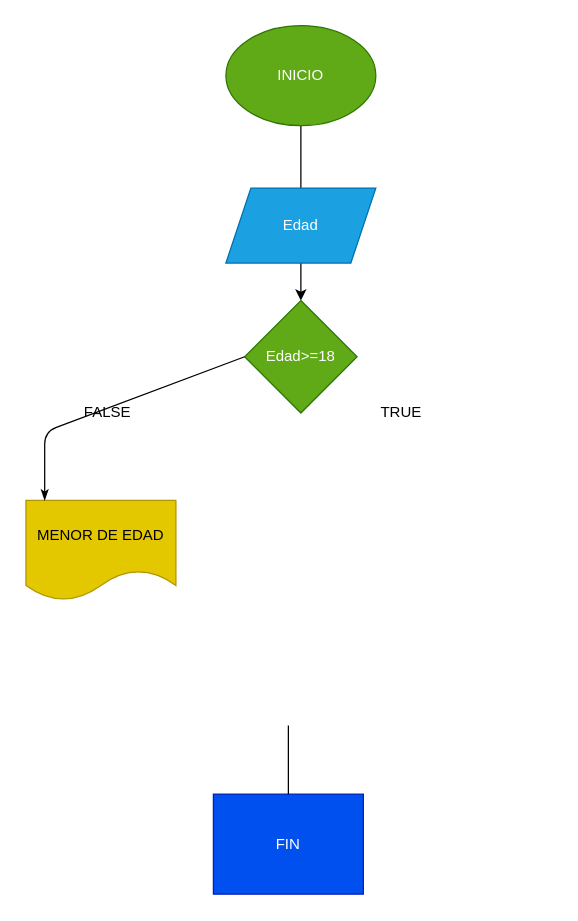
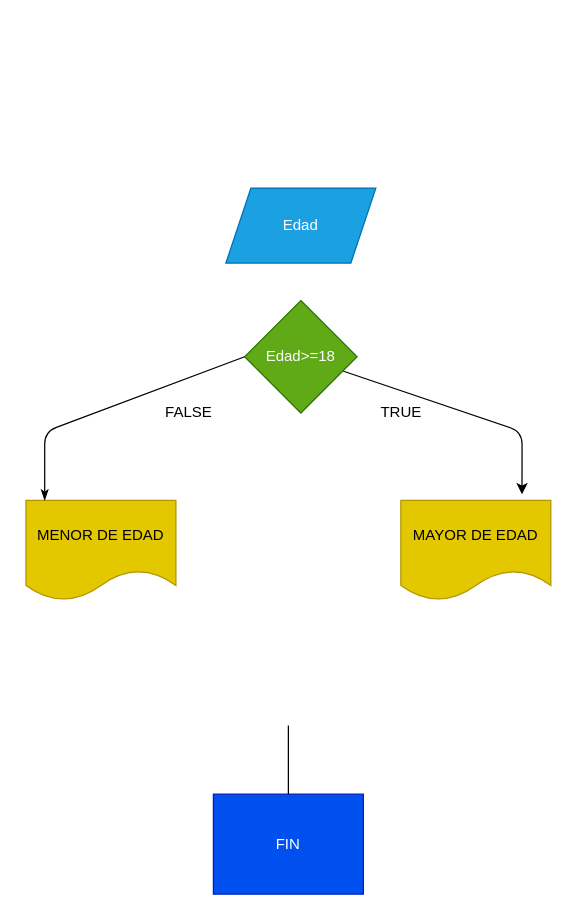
(301, 76) -> none
(301, 157) -> none
none -> (456, 409)
(107, 413) -> (188, 413)
none -> (476, 551)
